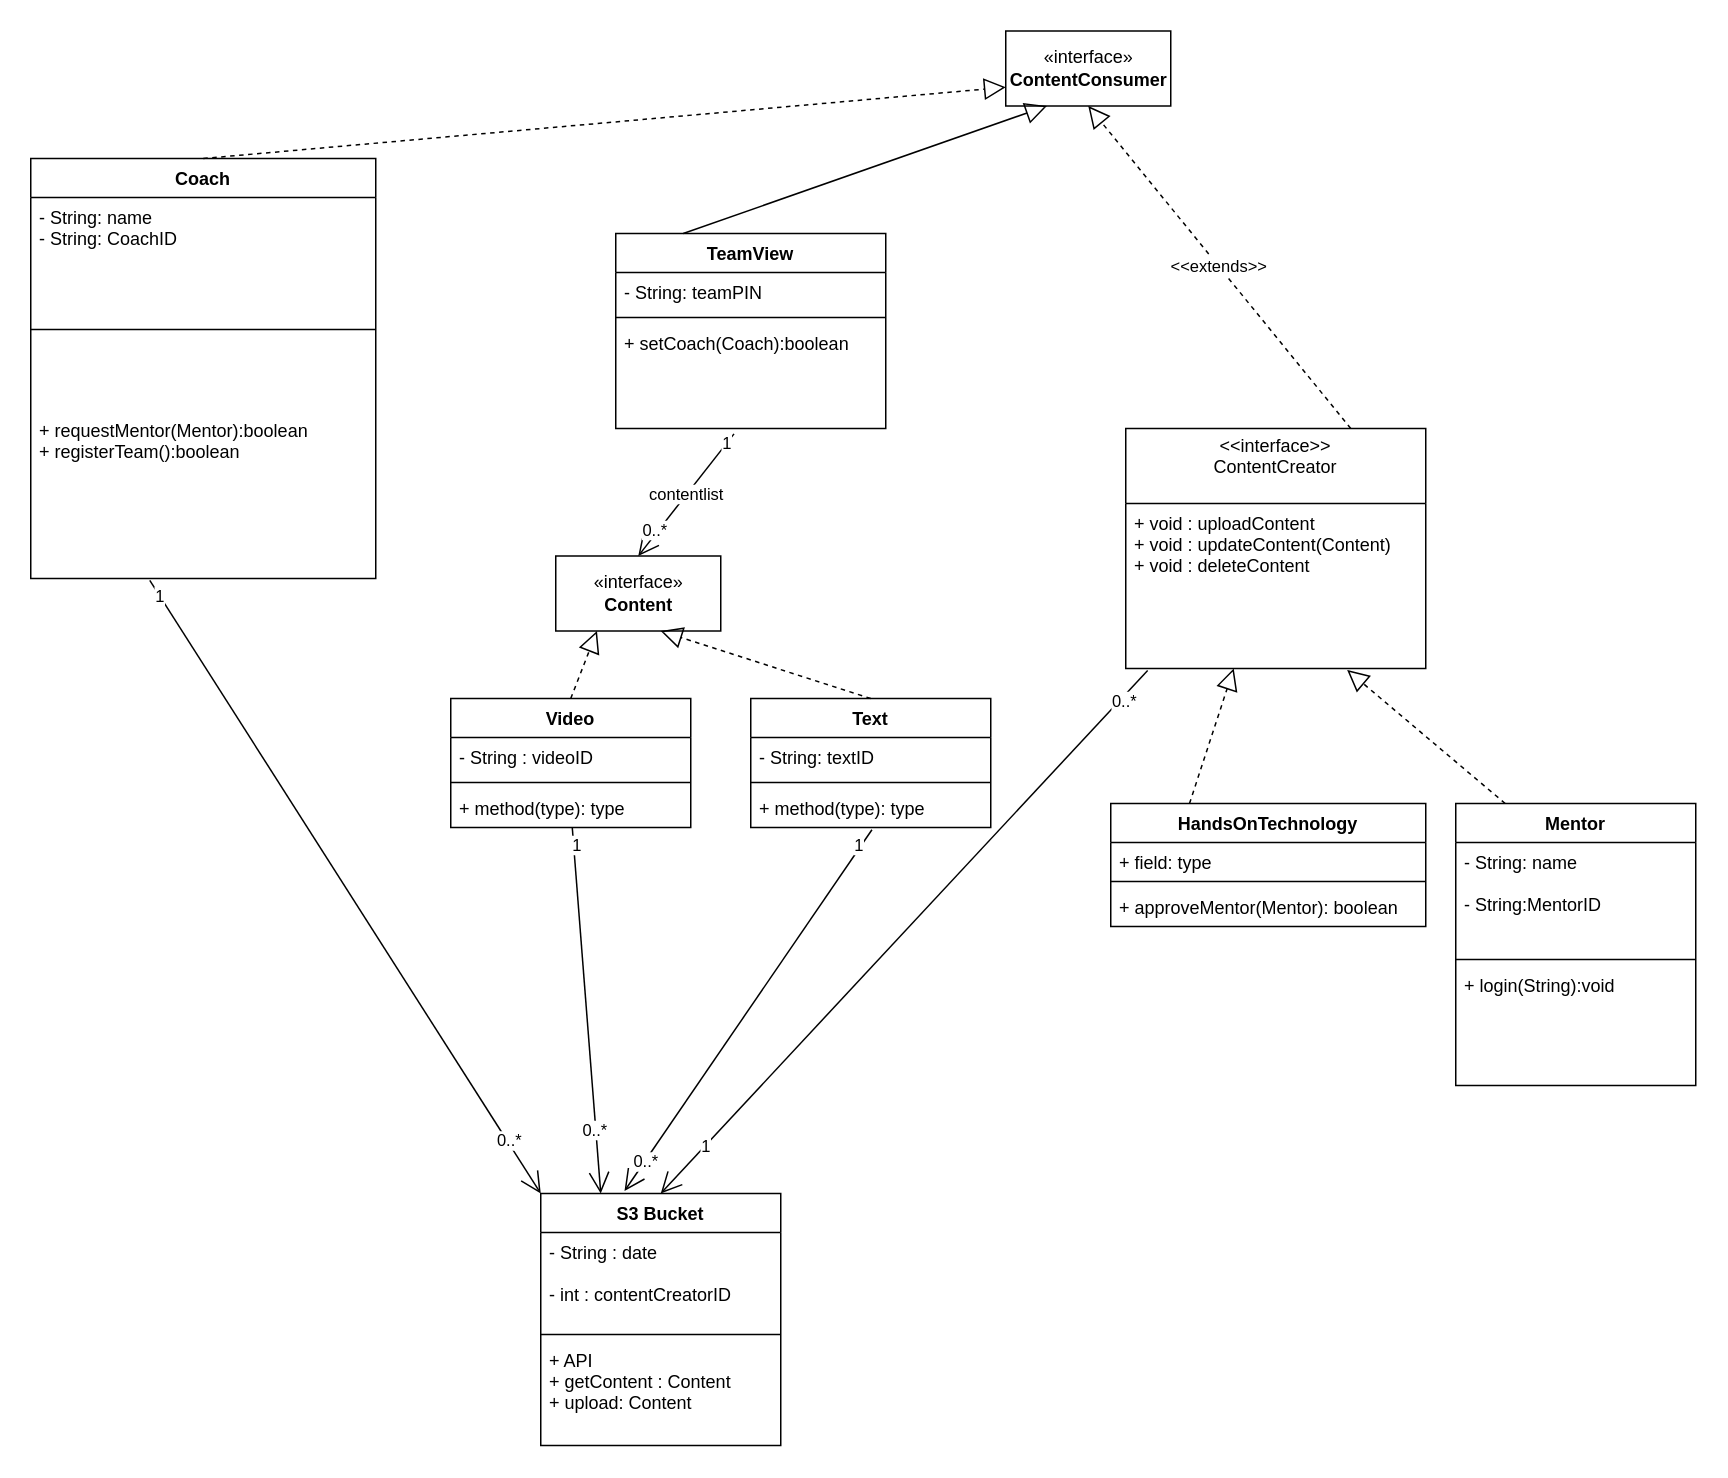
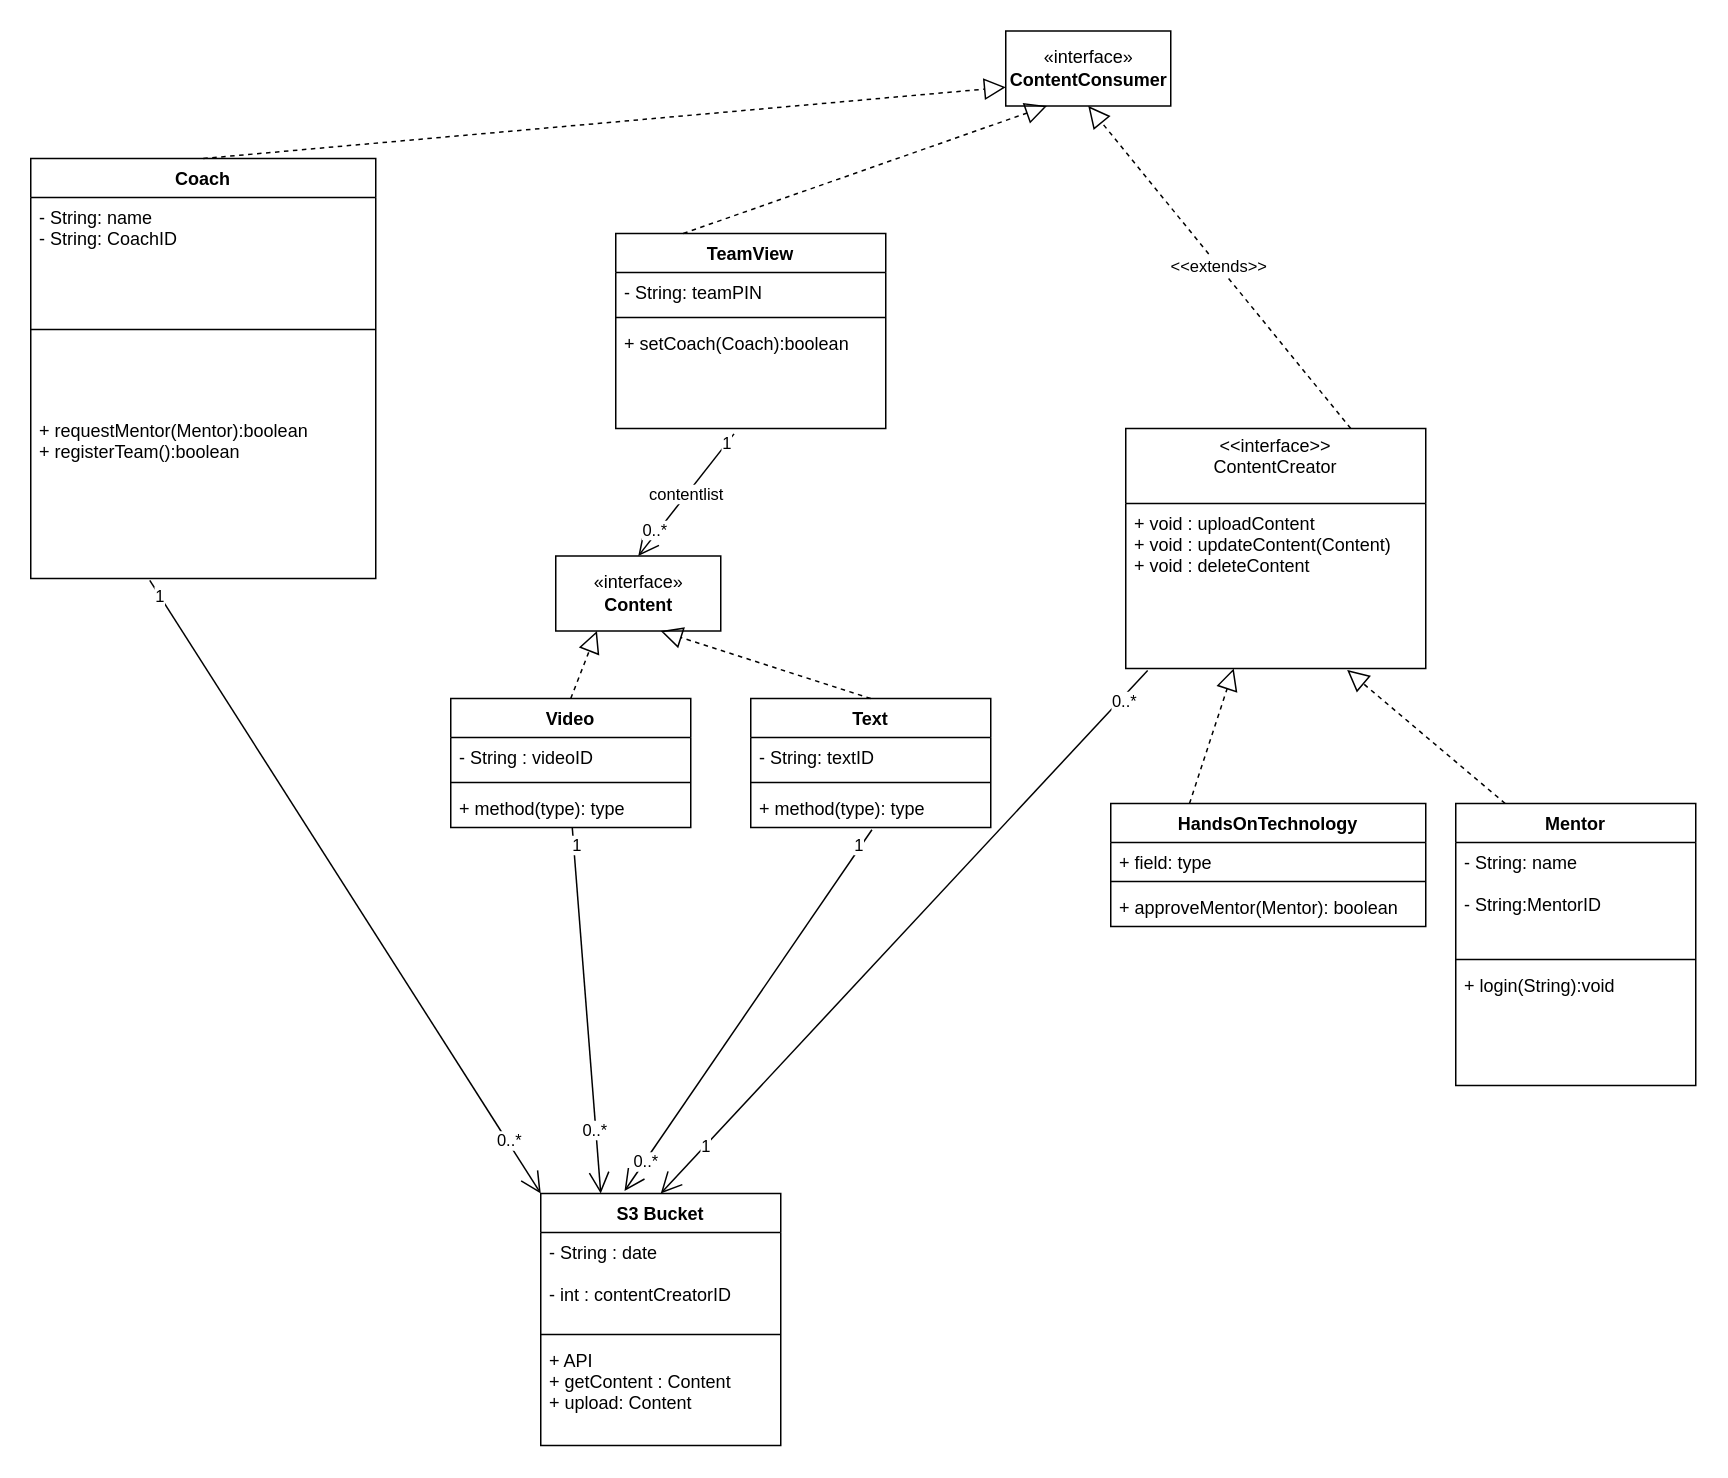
(854, 173) -> (854, 173)
